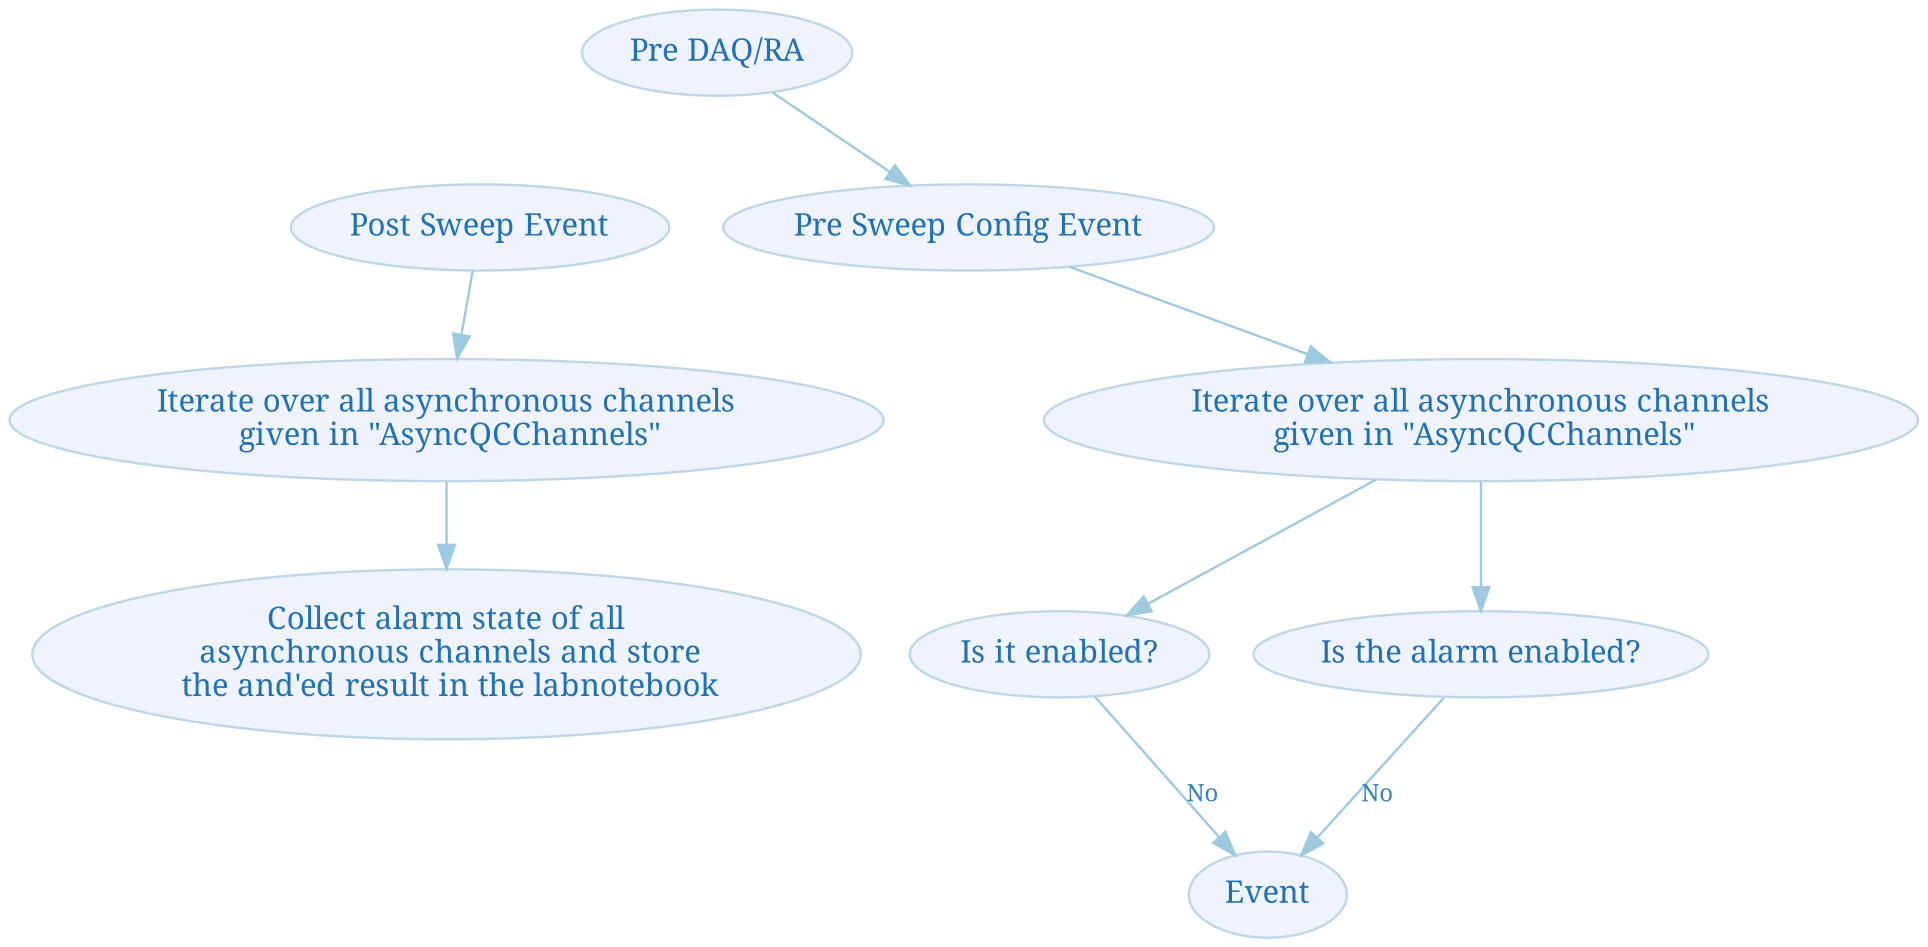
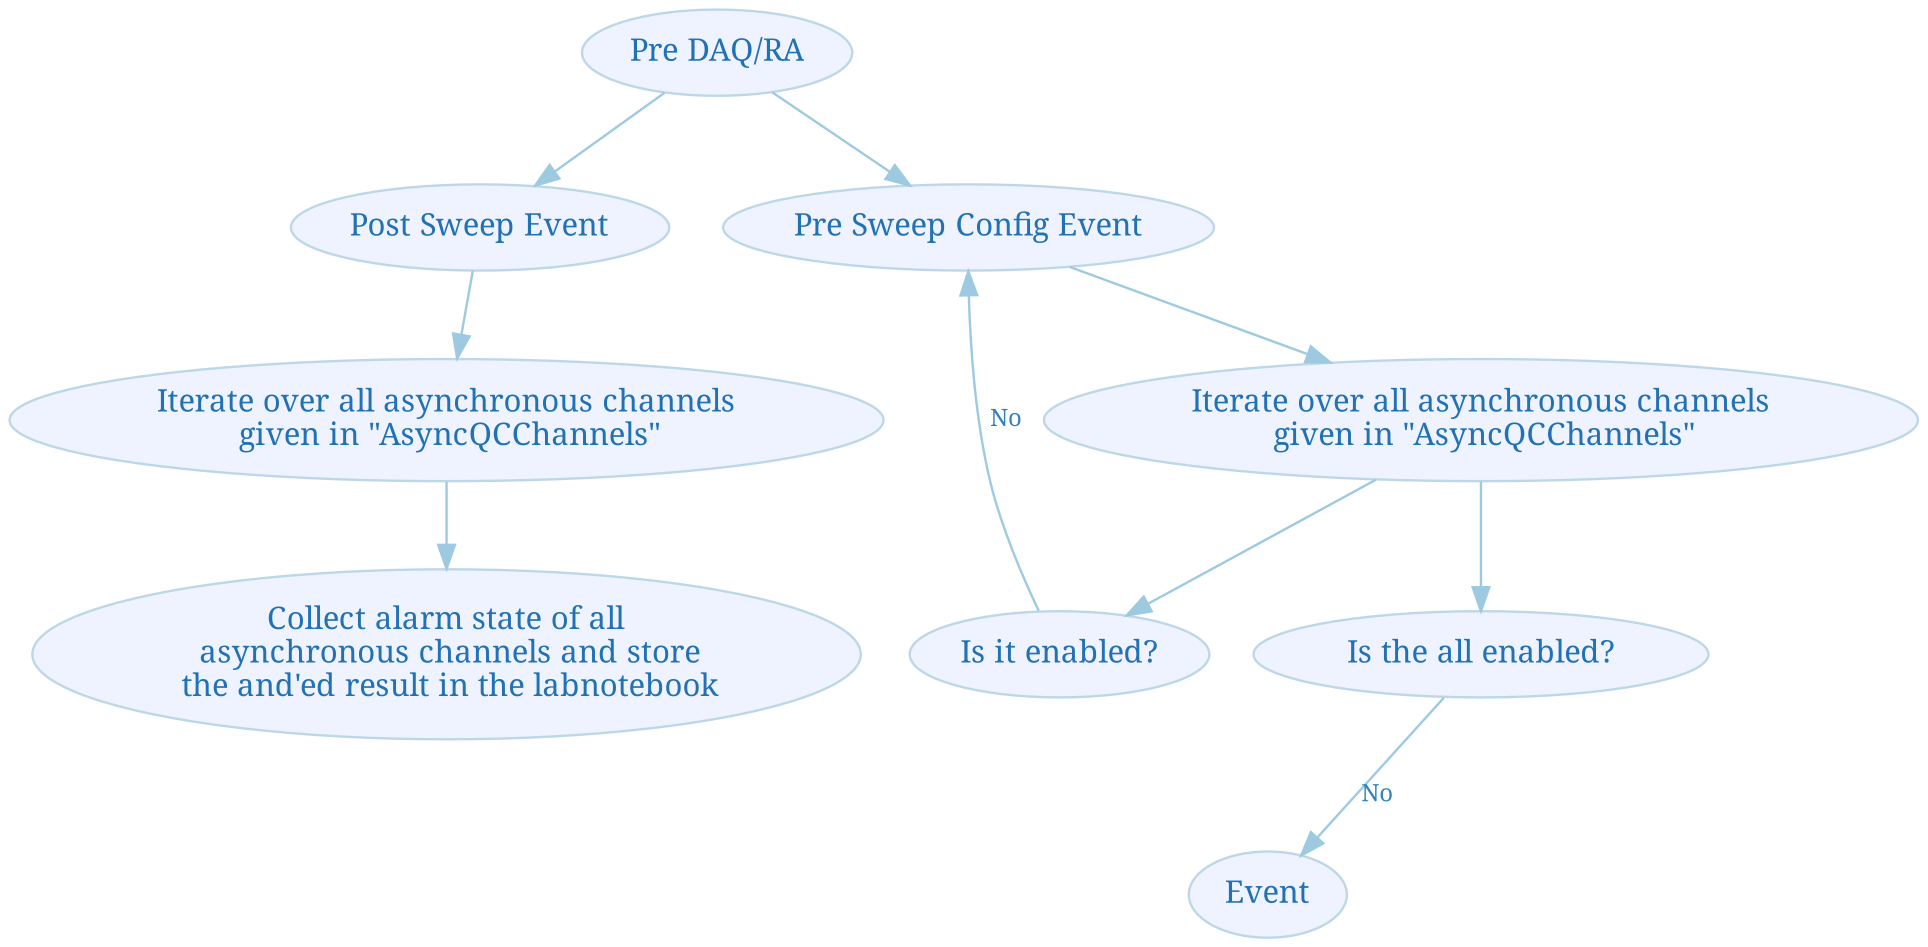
none -> (610, 132)
(1481, 654) -> (1481, 654)
(1157, 767) -> (985, 457)
